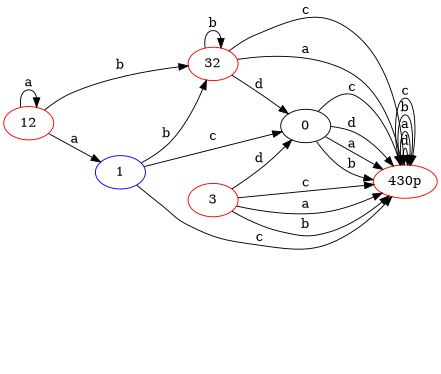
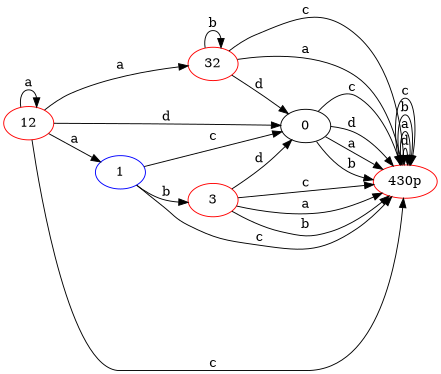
(120, 65) -> (120, 65)
none -> (163, 124)
(179, 132) -> (164, 200)
none -> (188, 371)
